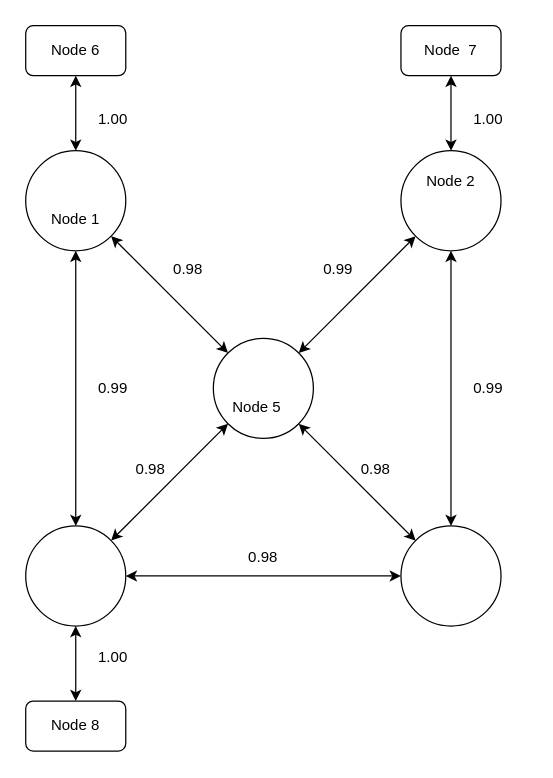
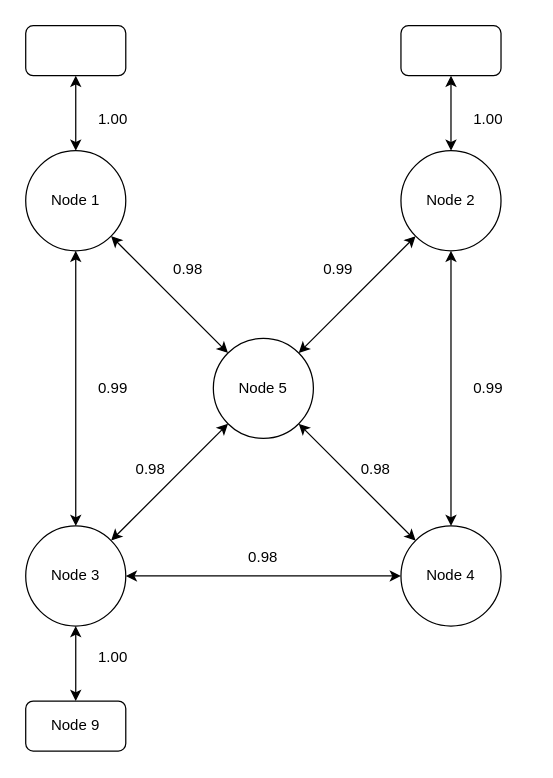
(76, 51) -> none
(451, 51) -> none
(451, 182) -> (451, 201)
(76, 219) -> (76, 201)
(257, 407) -> (263, 388)
none -> (76, 576)
none -> (451, 576)
(76, 726) -> (76, 726)
